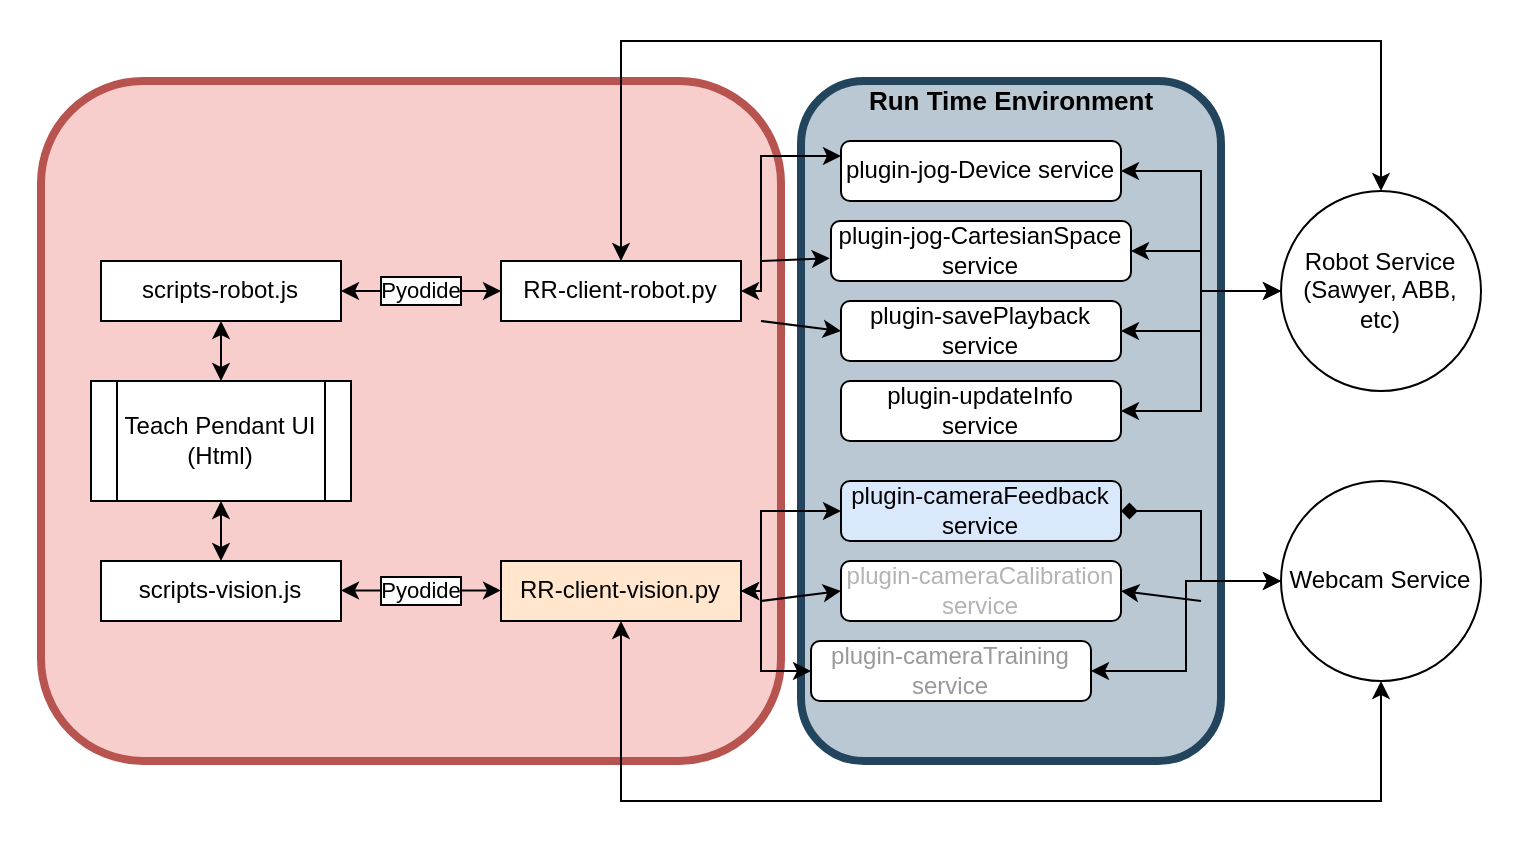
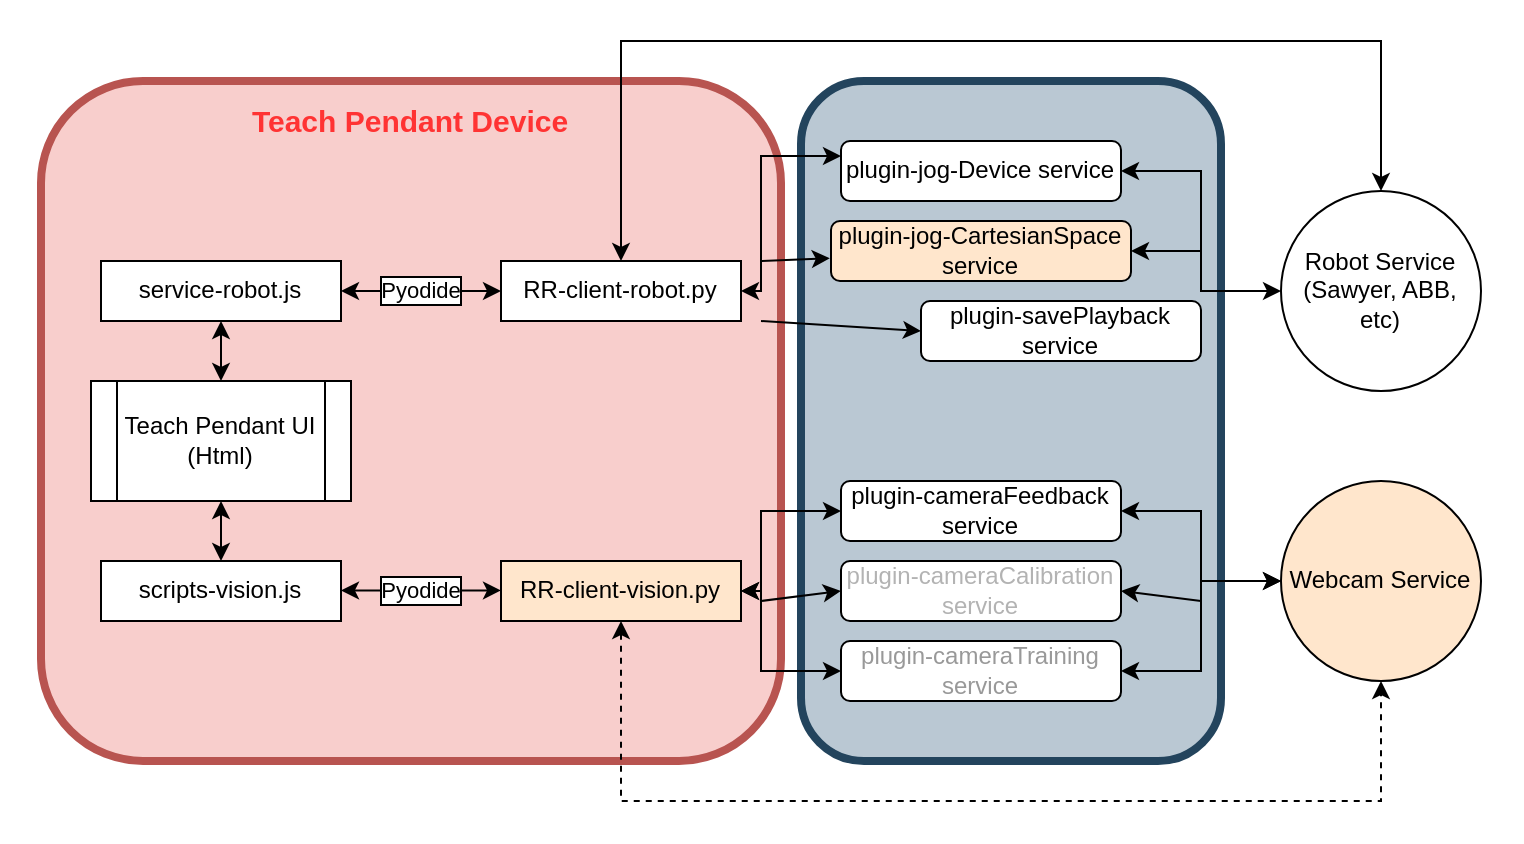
(1011, 101) -> none
none -> (411, 121)
(981, 251) -> (981, 251)
(221, 291) -> (221, 291)
(981, 331) -> (1061, 331)
(981, 411) -> none
(1196, 411) -> none
(981, 511) -> (981, 511)
(1137, 511) -> (1136, 511)
(1381, 581) -> (1381, 581)
(951, 671) -> (981, 671)
(974, 801) -> (974, 801)
